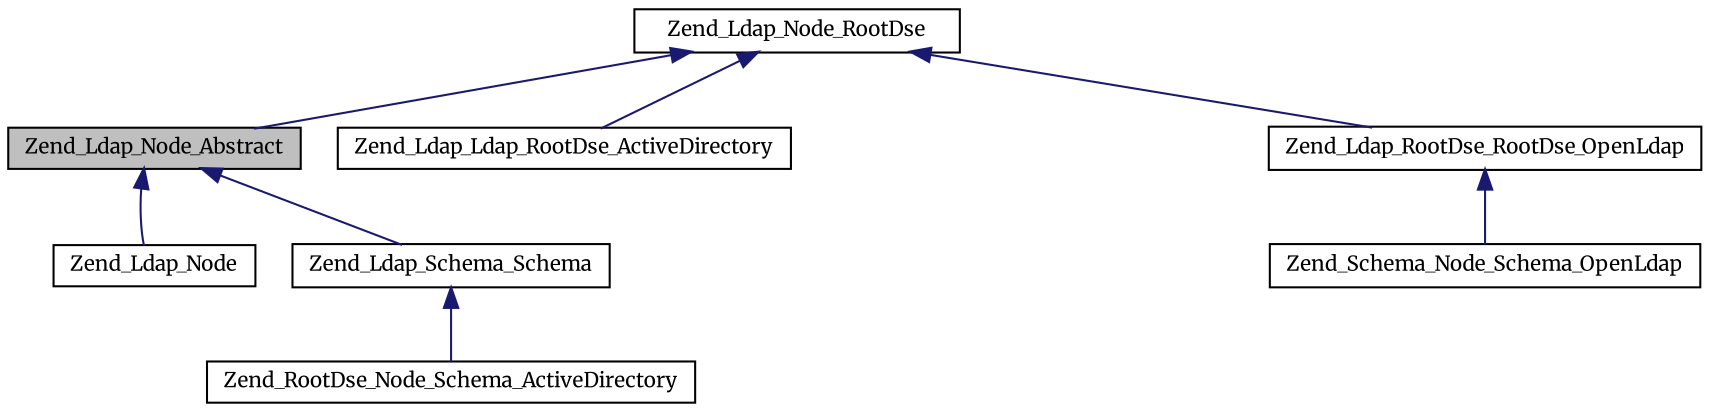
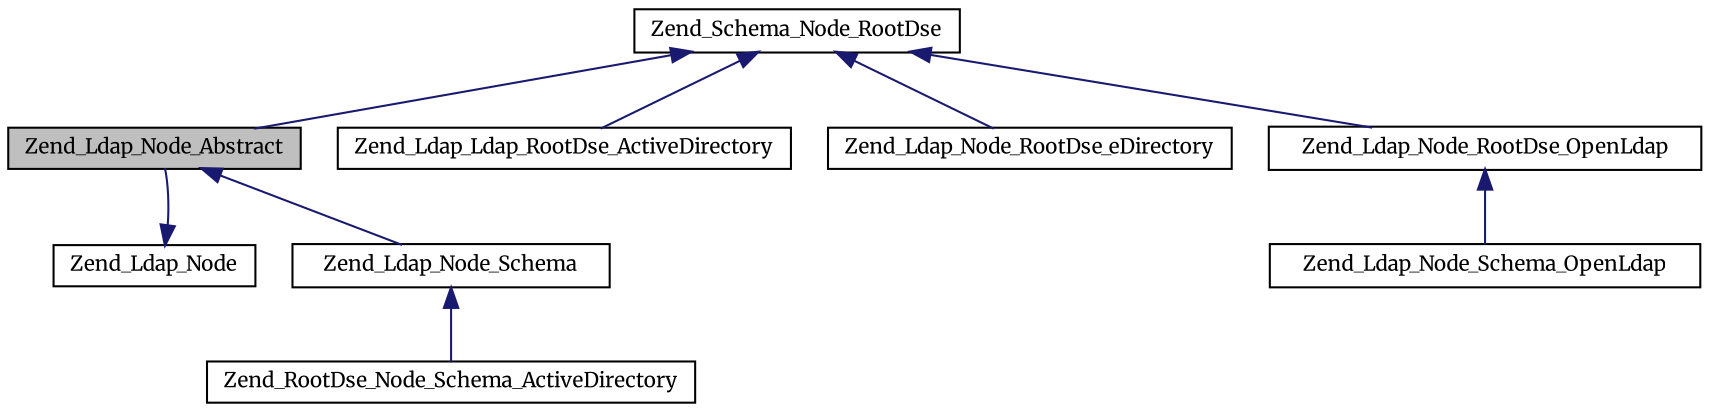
(797, 31) -> (797, 31)
none -> (1030, 148)
(1485, 148) -> (1485, 148)
(141, 217) -> (168, 196)
(451, 266) -> (451, 266)
(1485, 266) -> (1485, 266)
